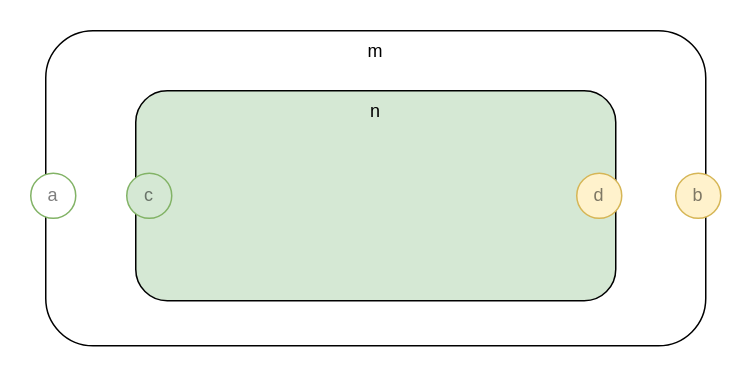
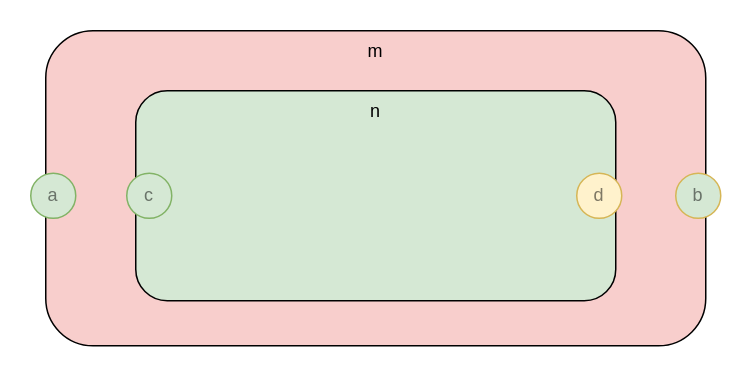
(376, 52) -> (376, 52)
(53, 196) -> (53, 196)
(698, 196) -> (698, 196)
